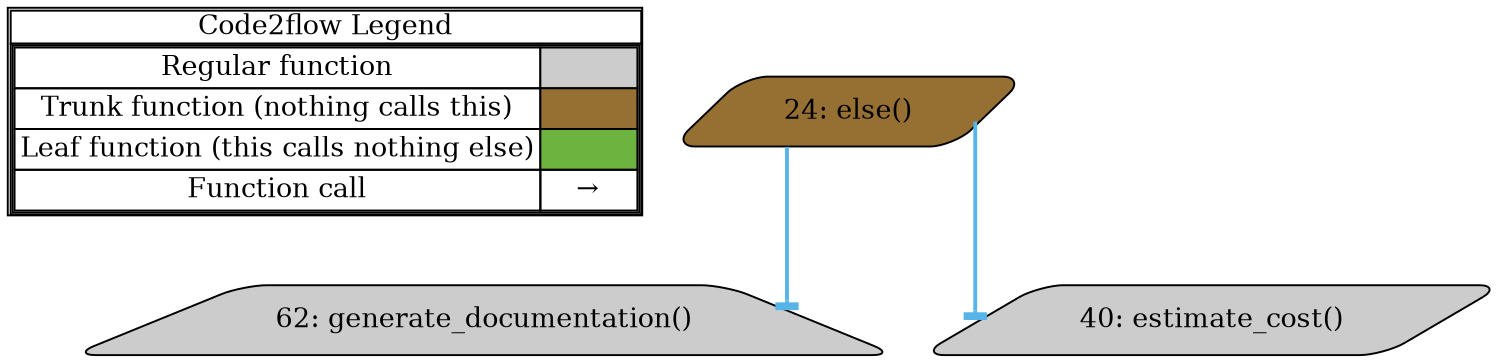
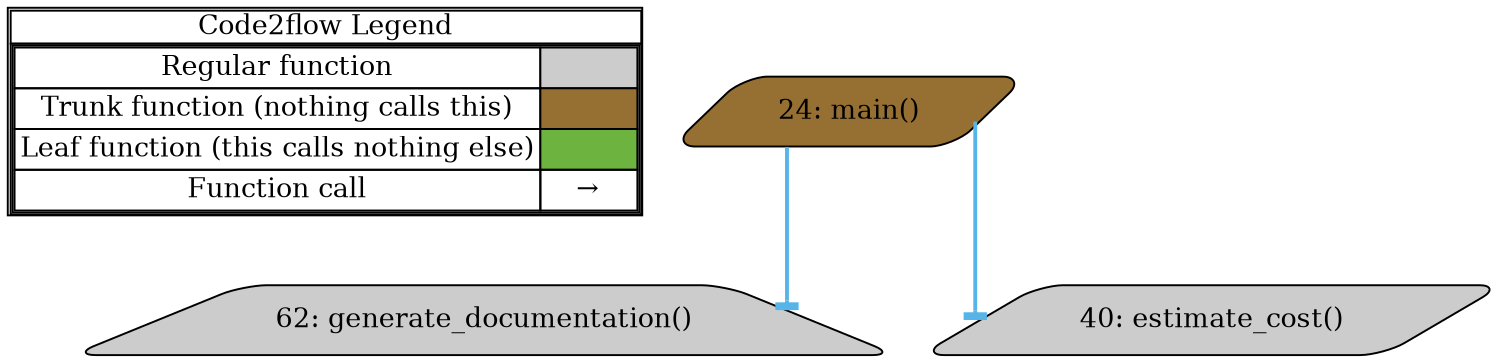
(849, 112) -> (849, 112)
